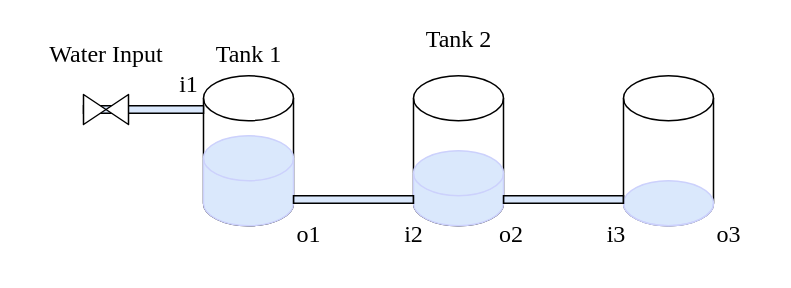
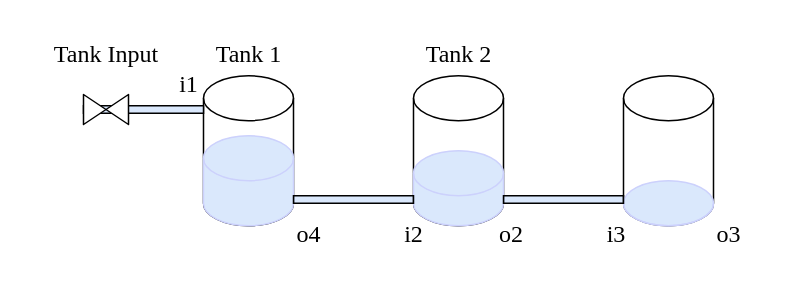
(458, 38) -> (458, 53)
(107, 53) -> (107, 53)
(309, 233) -> (309, 233)
